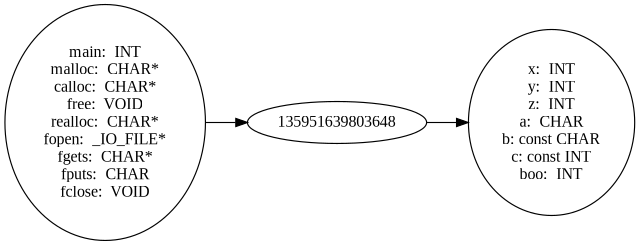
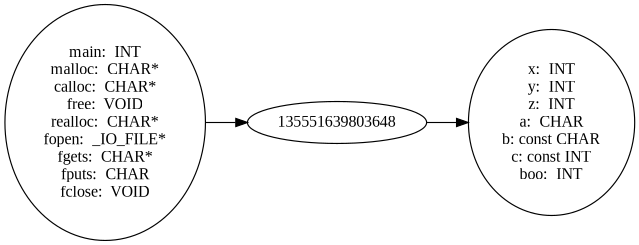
(337, 122) -> (337, 122)
